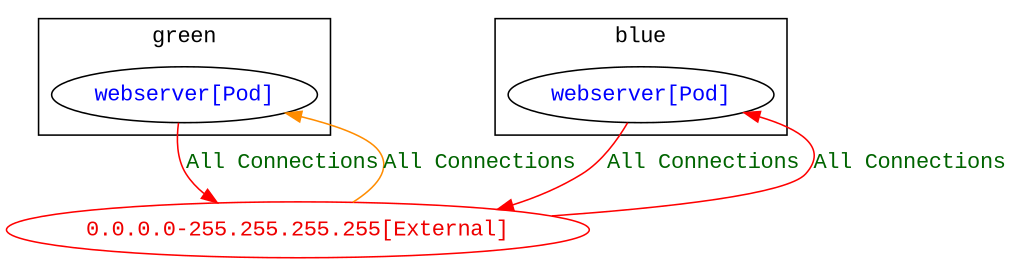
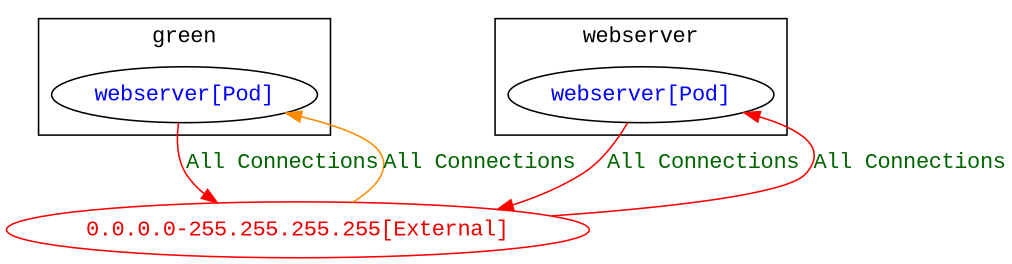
(641, 36) -> (641, 36)
